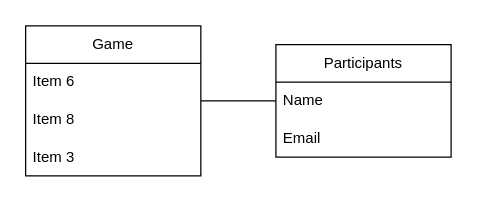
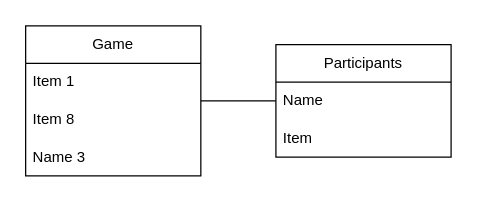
(56, 82) -> (56, 82)
(300, 138) -> (300, 138)
(56, 157) -> (56, 157)
